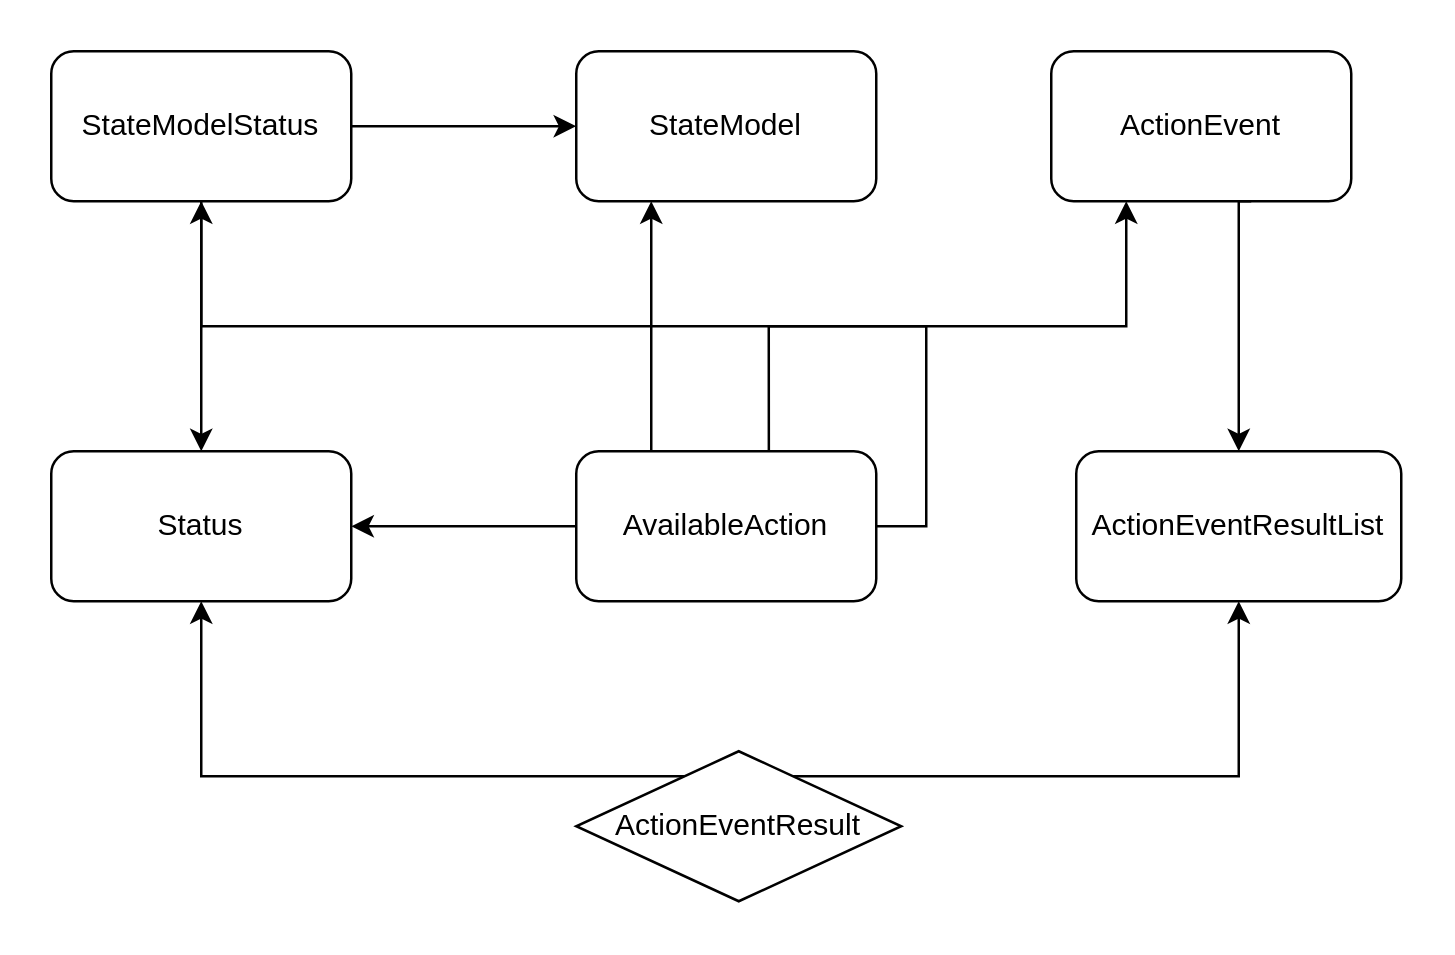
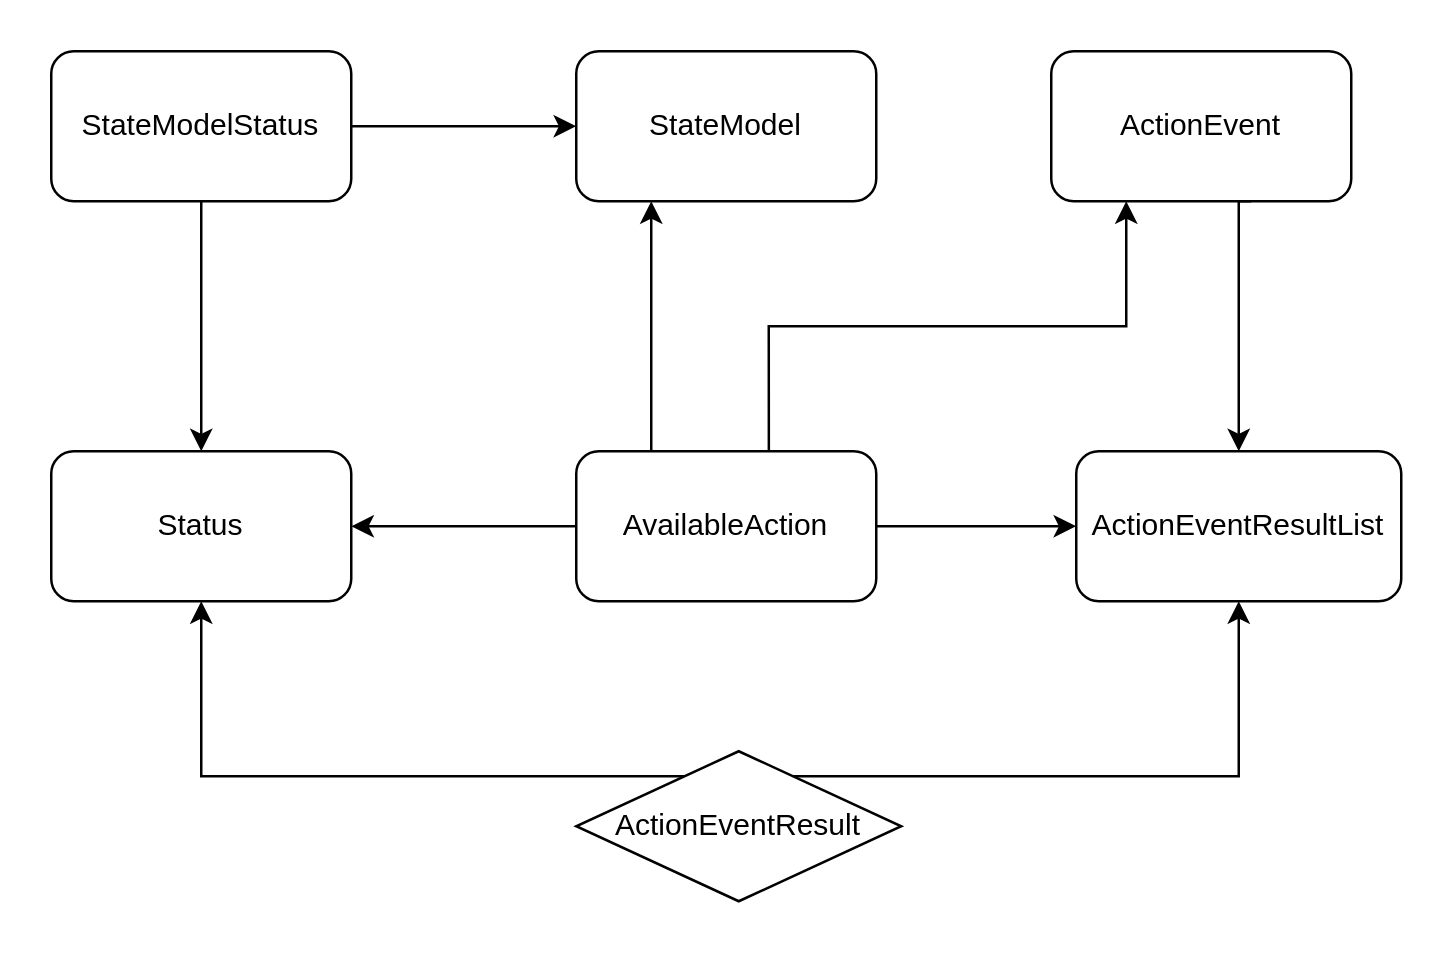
(426, 326) -> (991, 526)
